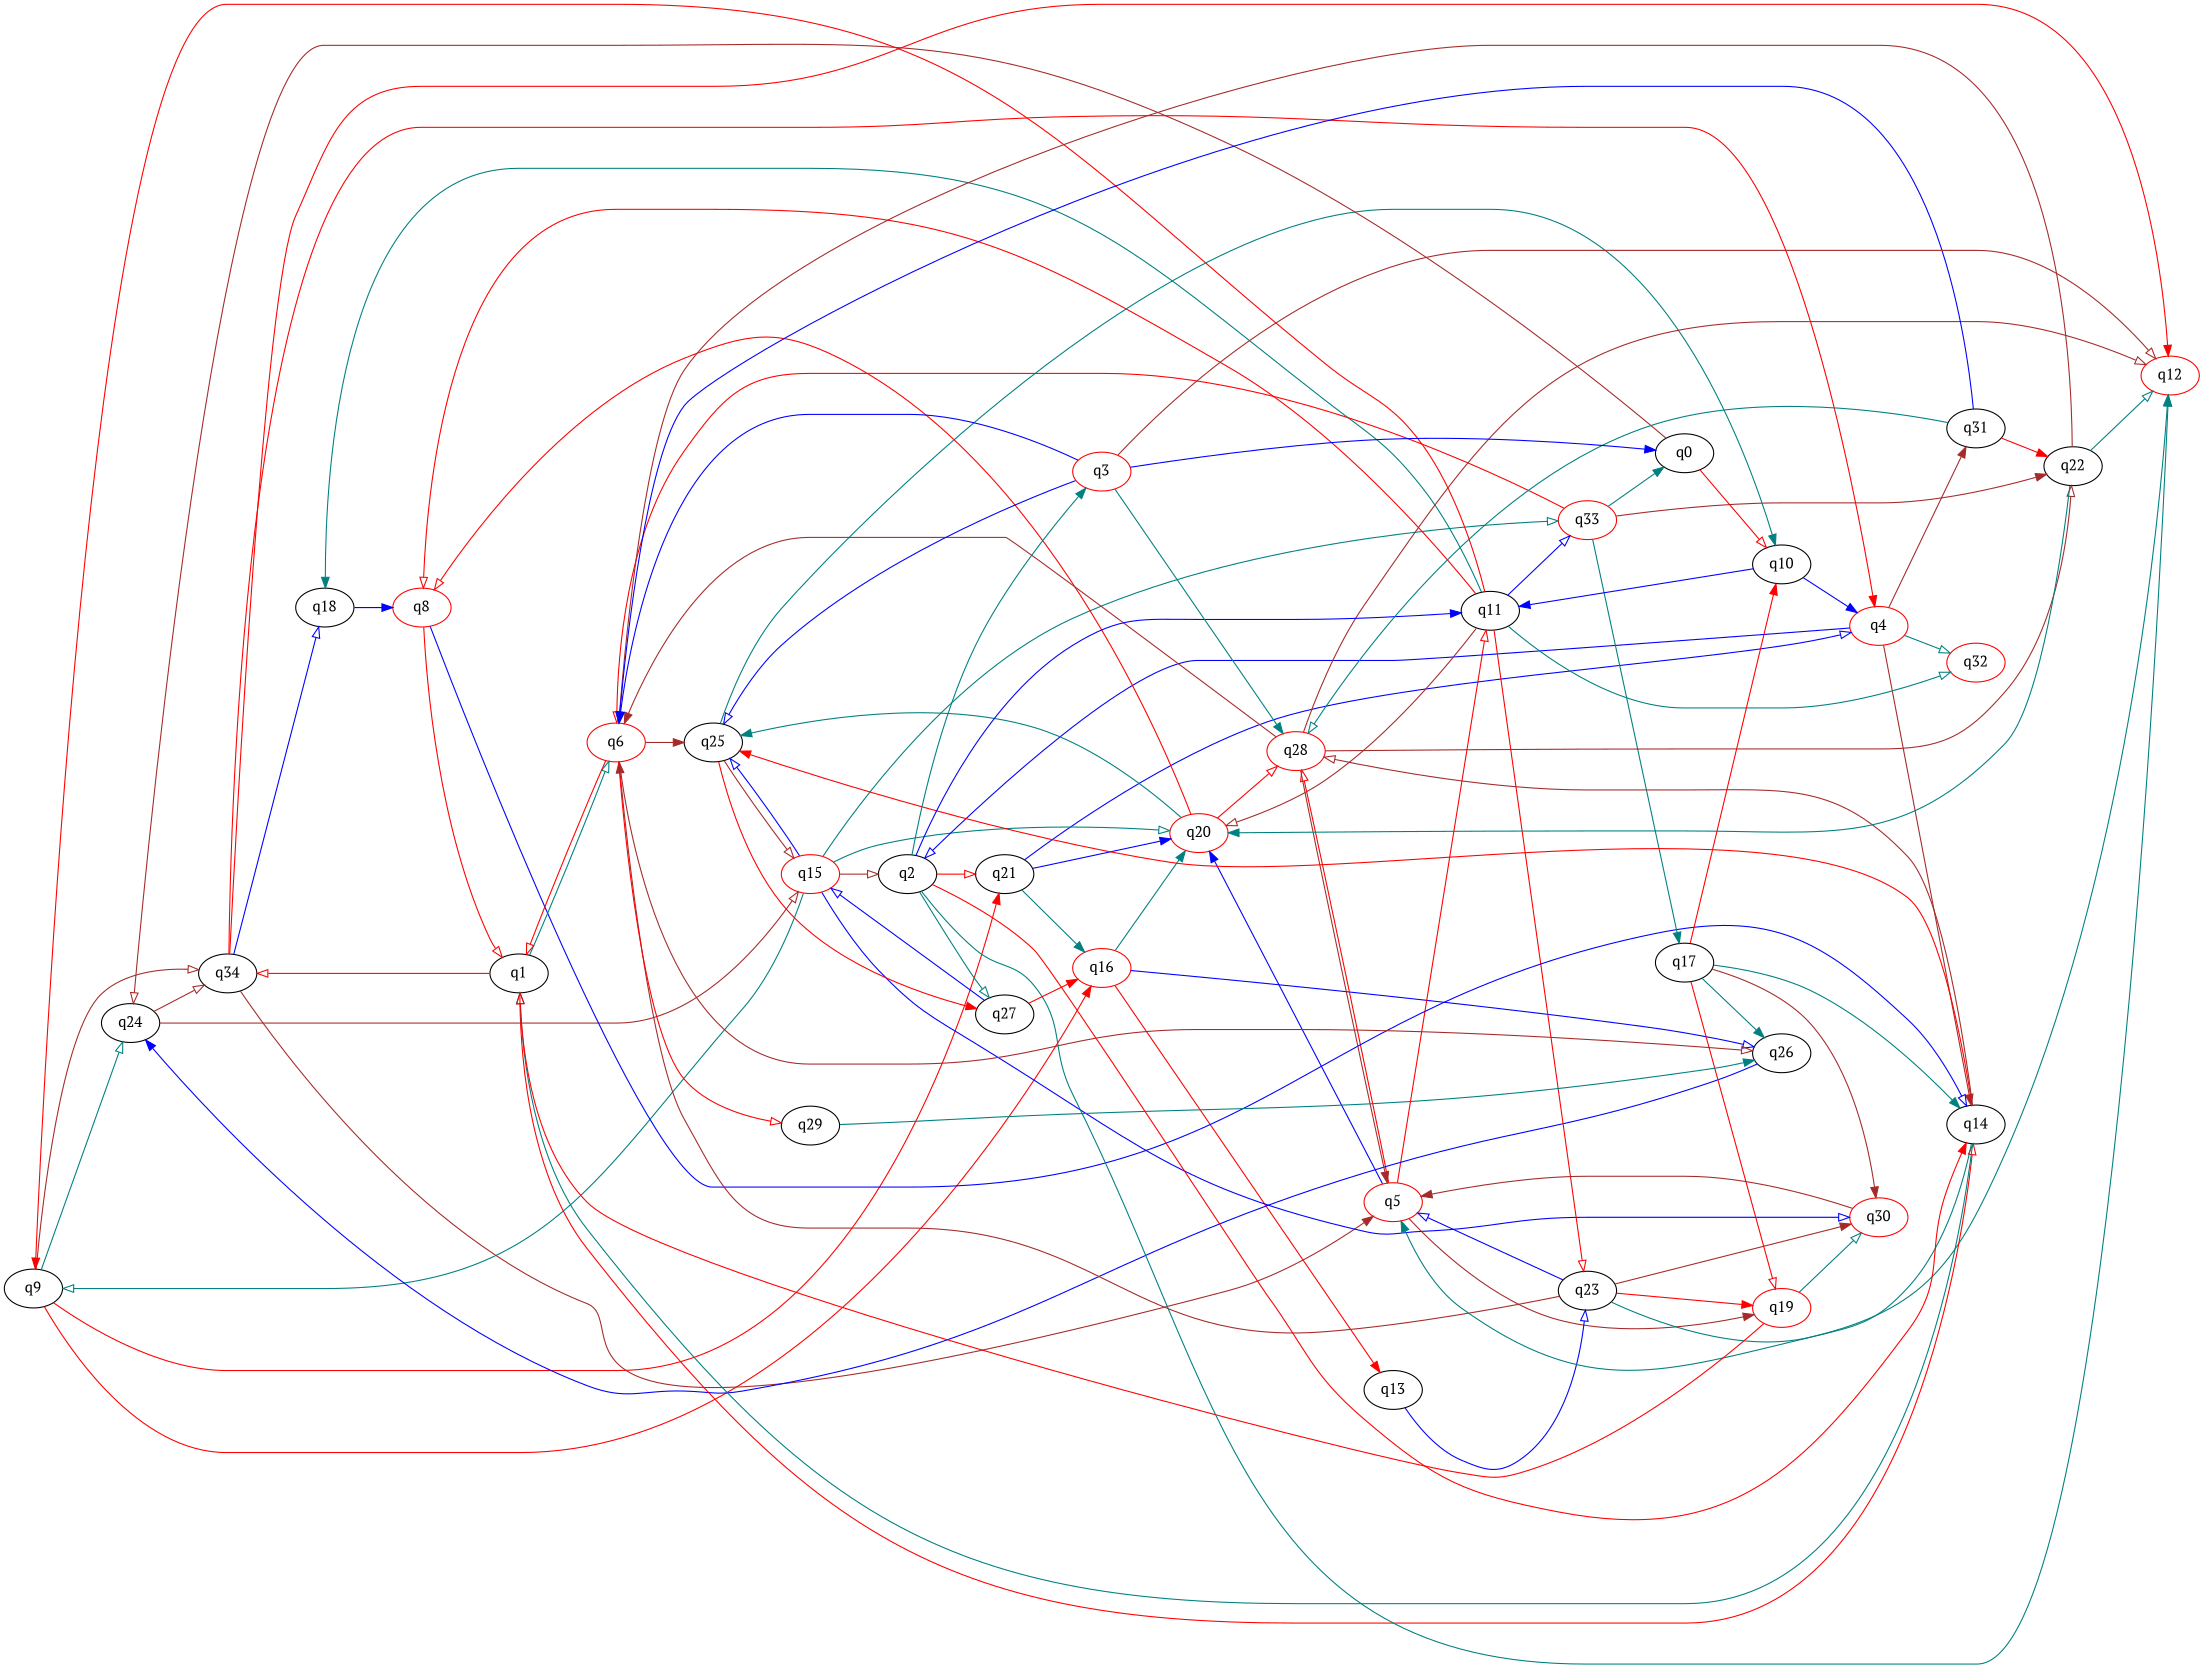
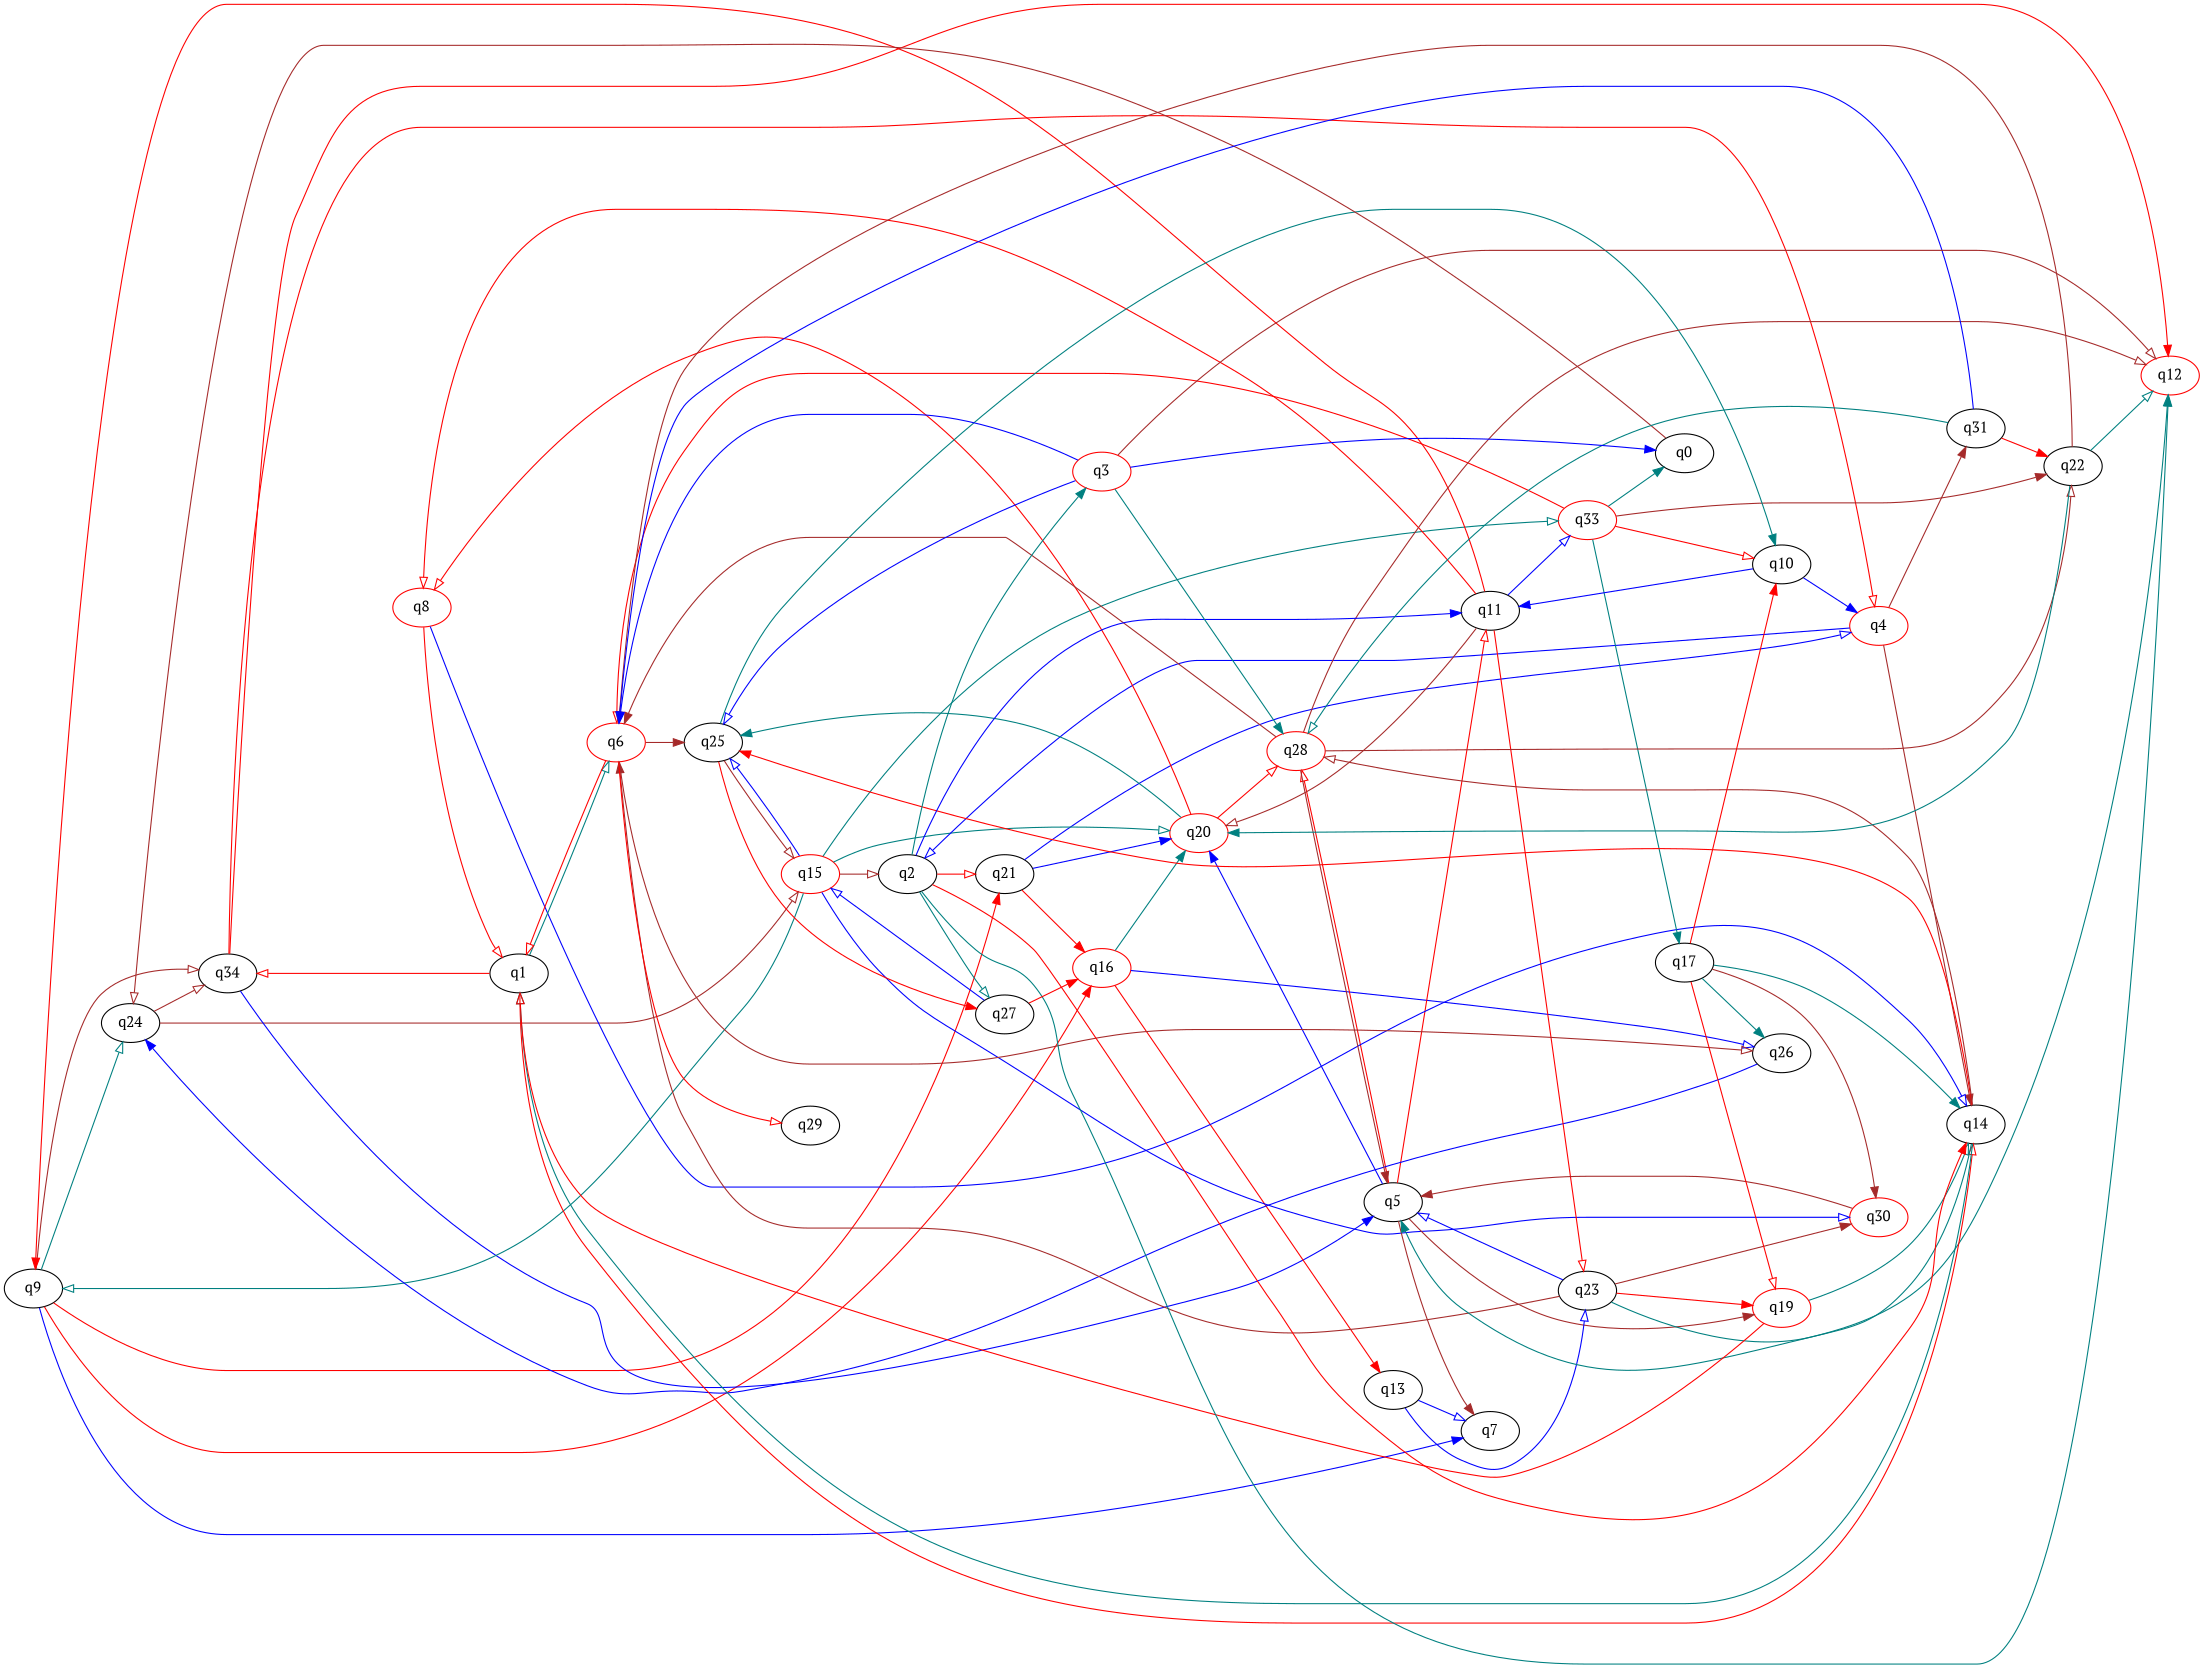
(874, 126) -> (874, 126)
(1724, 498) -> (1679, 541)
(325, 608) -> none
(1976, 663) -> none
(1049, 917) -> (1049, 917)
(1293, 1107) -> none
(1393, 1202) -> (1393, 1202)
(1826, 1266) -> (1906, 1248)
(666, 1382) -> (666, 1382)
none -> (1490, 1431)
